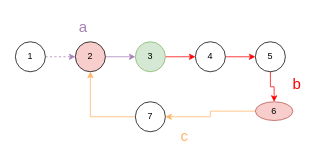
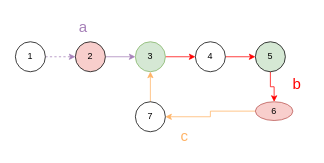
(270, 57) -> (270, 57)
(93, 117) -> (150, 90)
